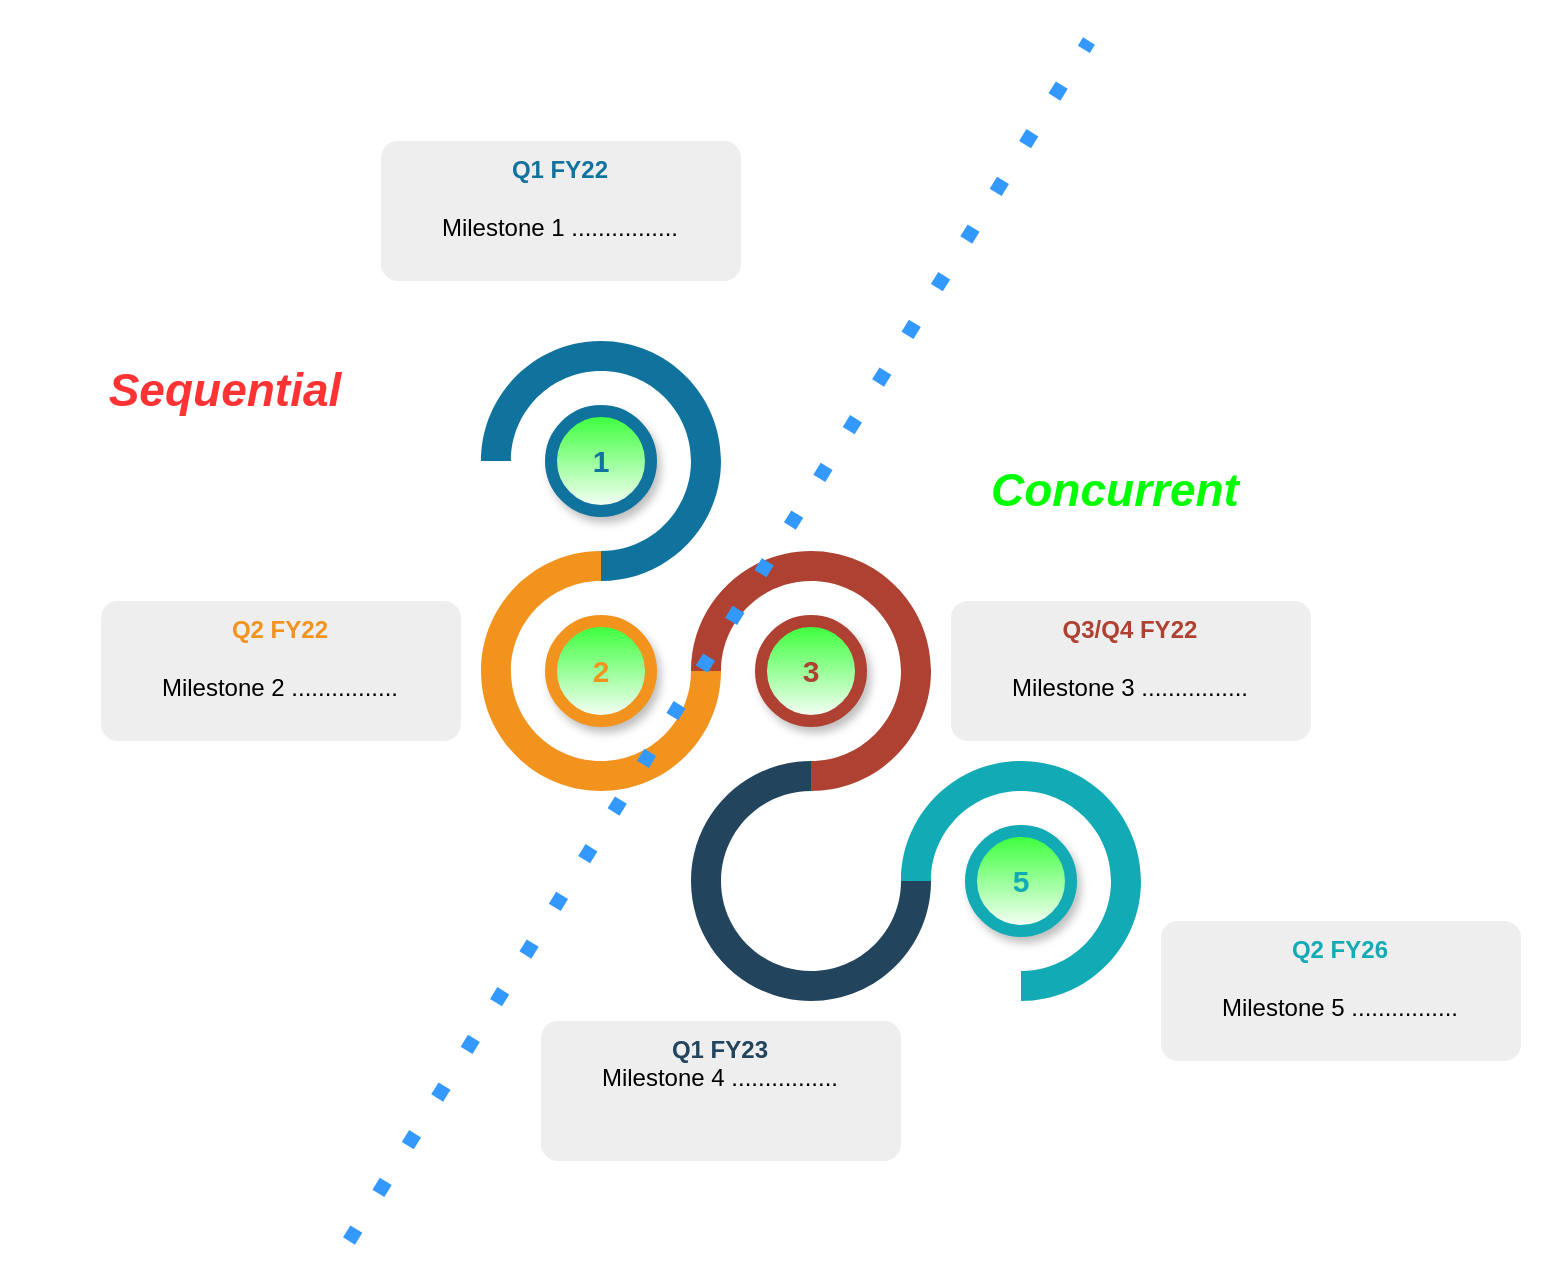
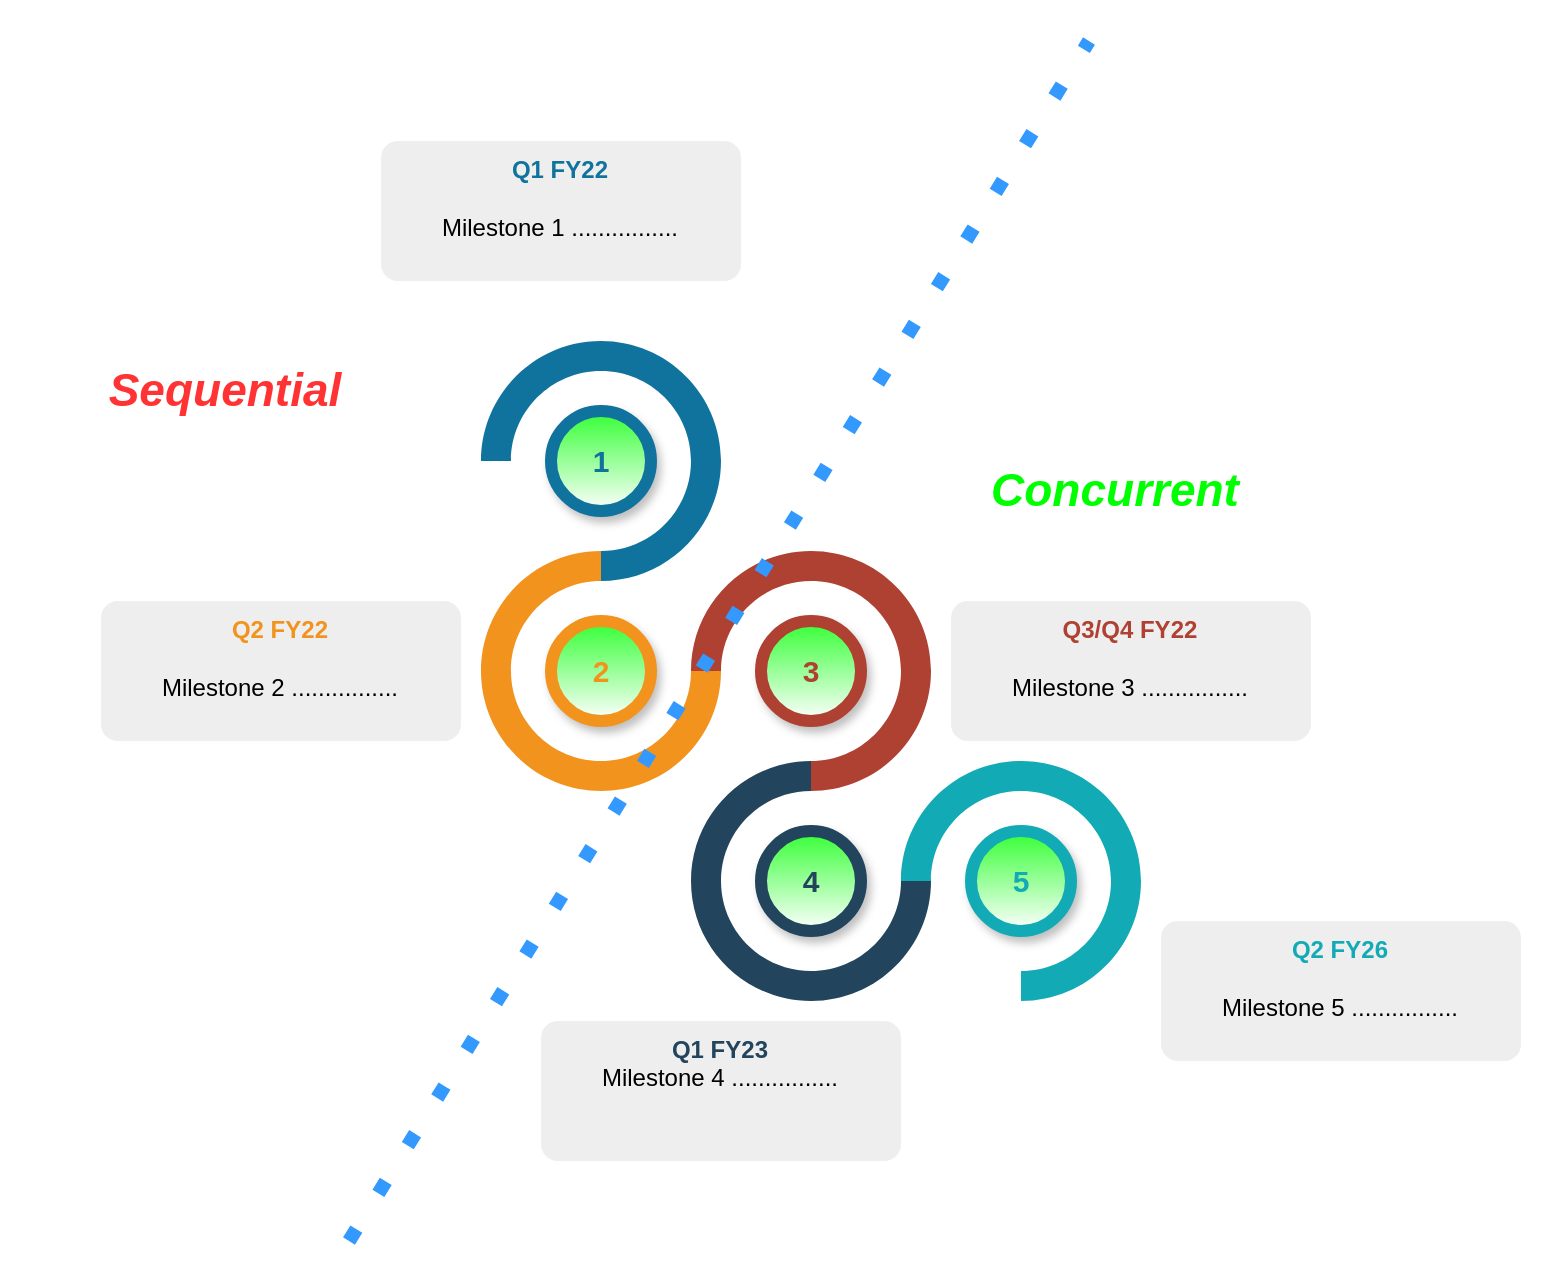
none -> (811, 881)
